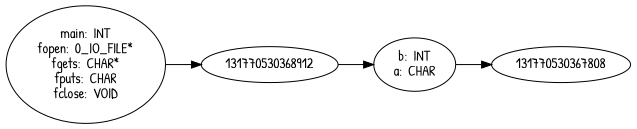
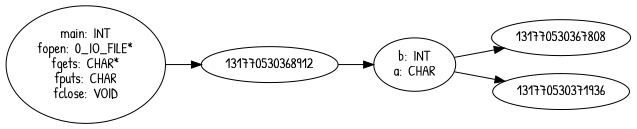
none -> (561, 92)
